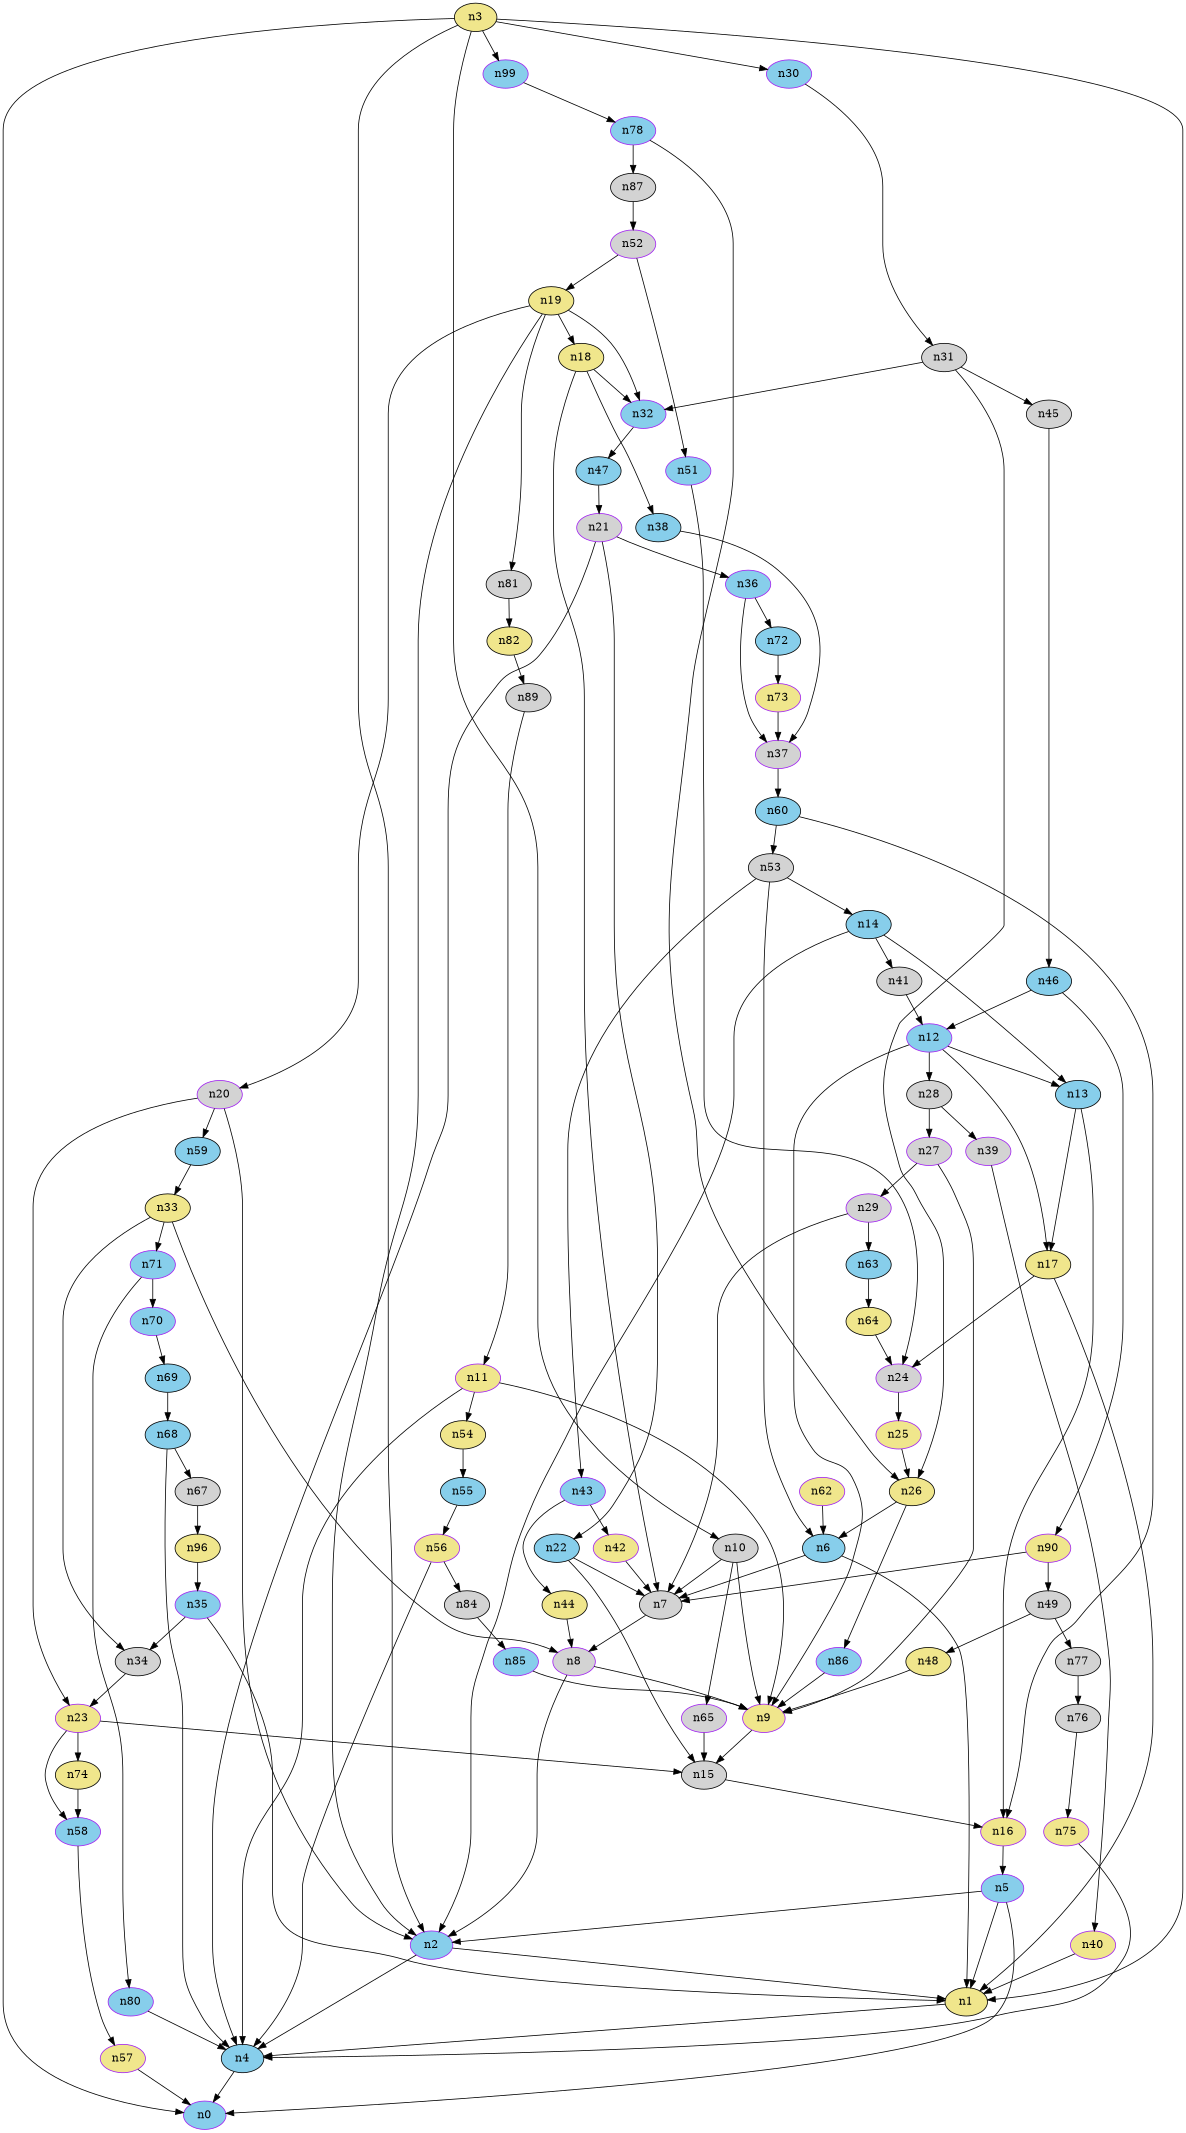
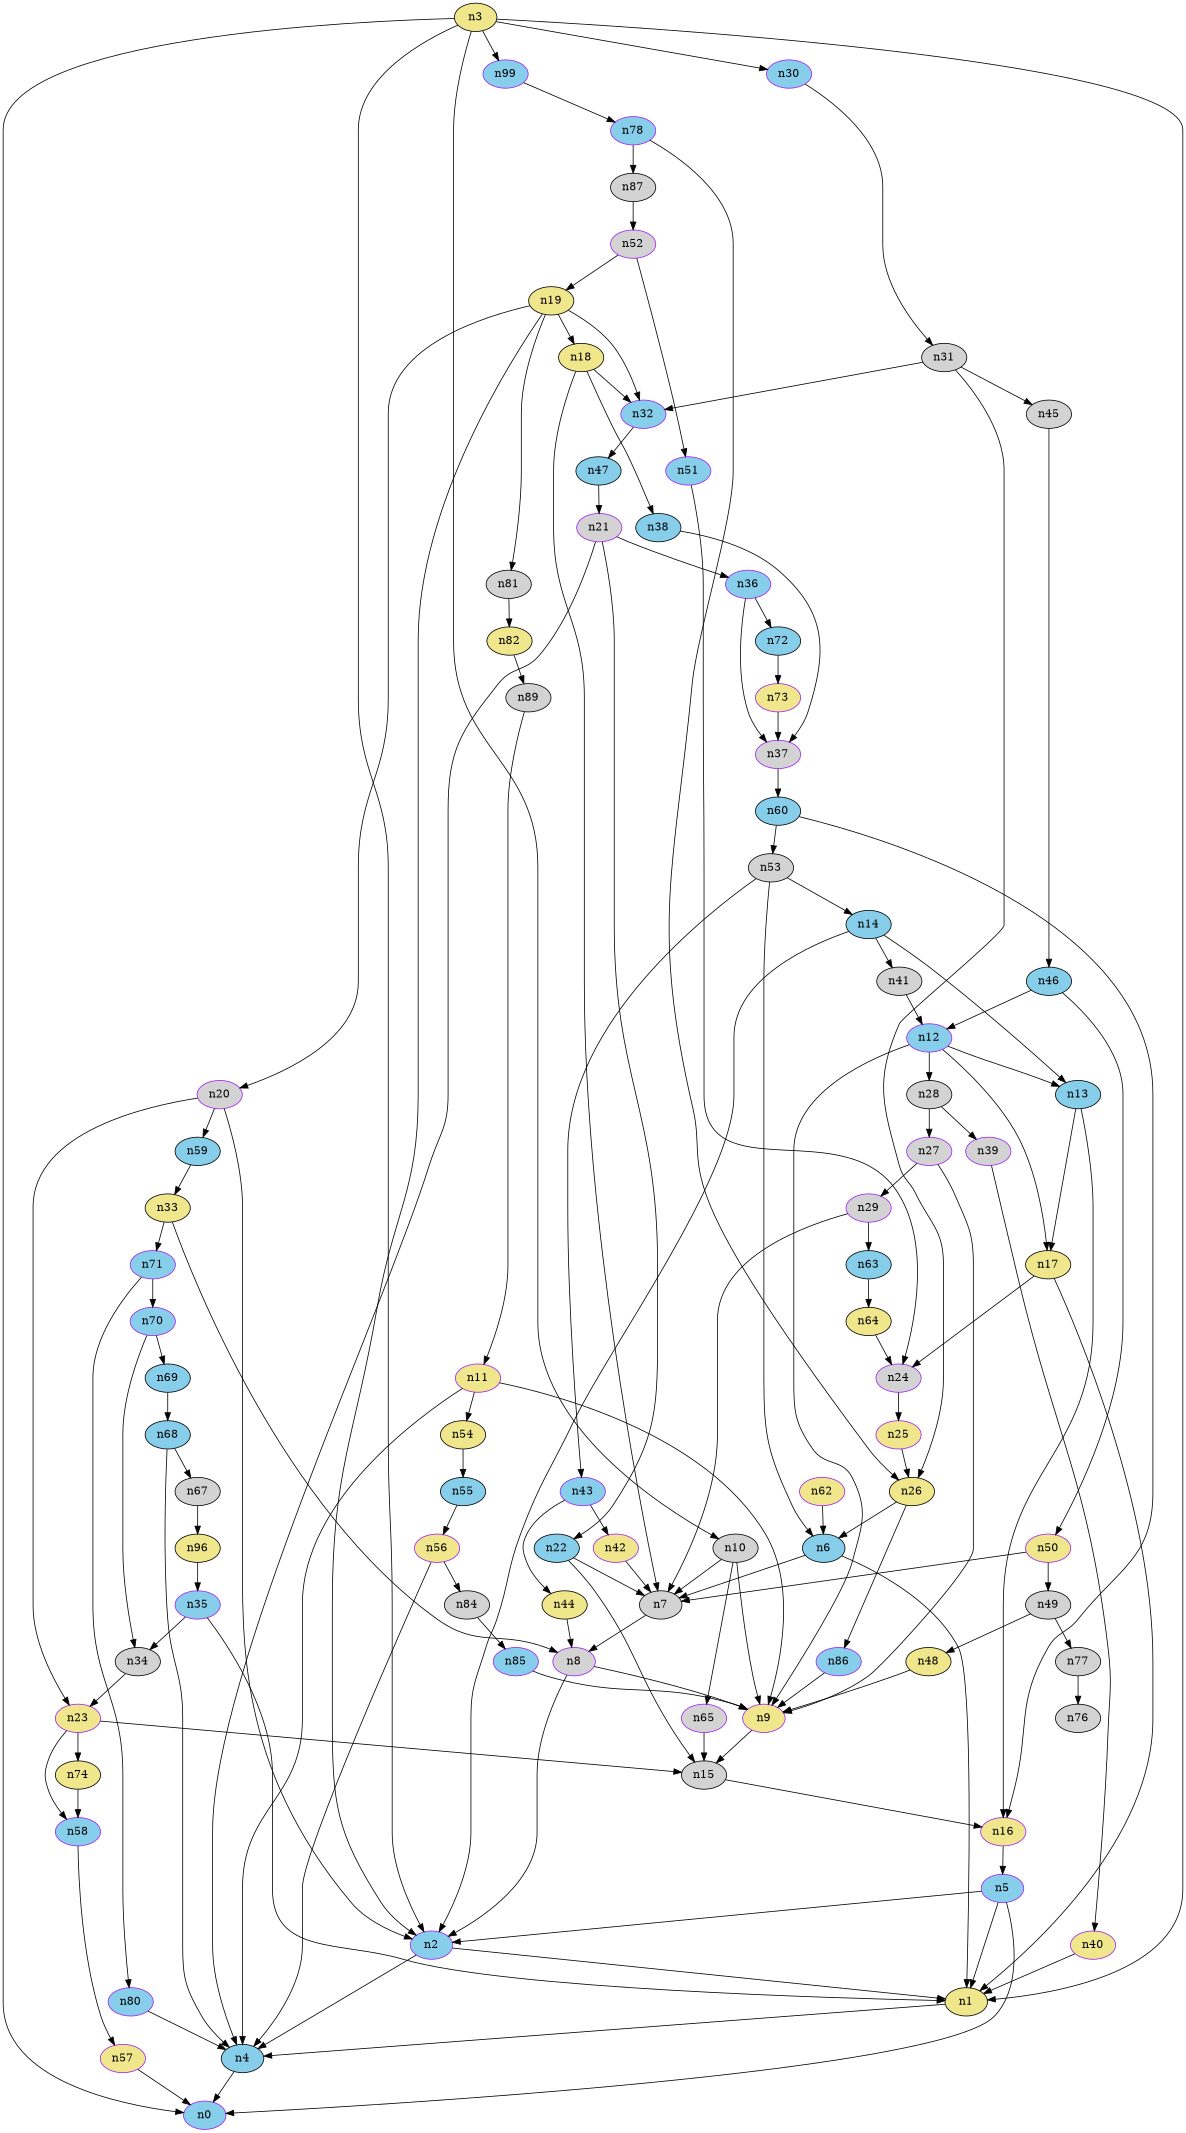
(63, 1421) -> (123, 1486)
(1048, 1548) -> (1048, 1548)
(1066, 1832) -> none
